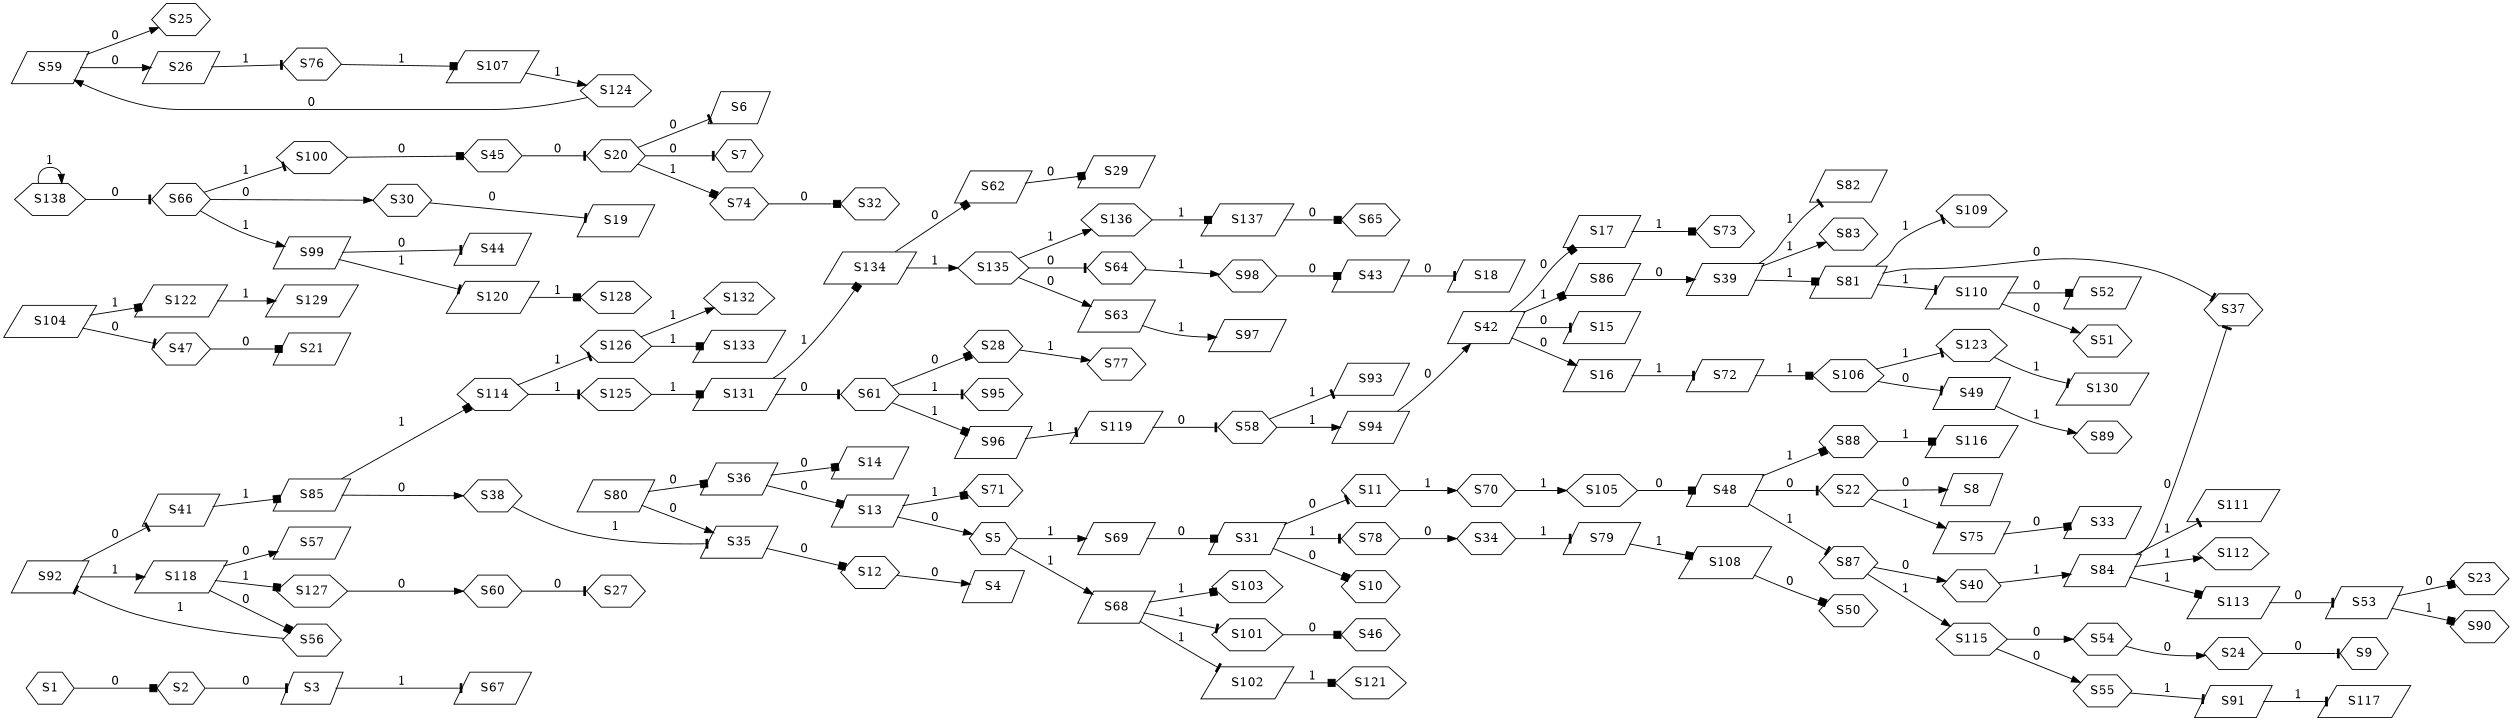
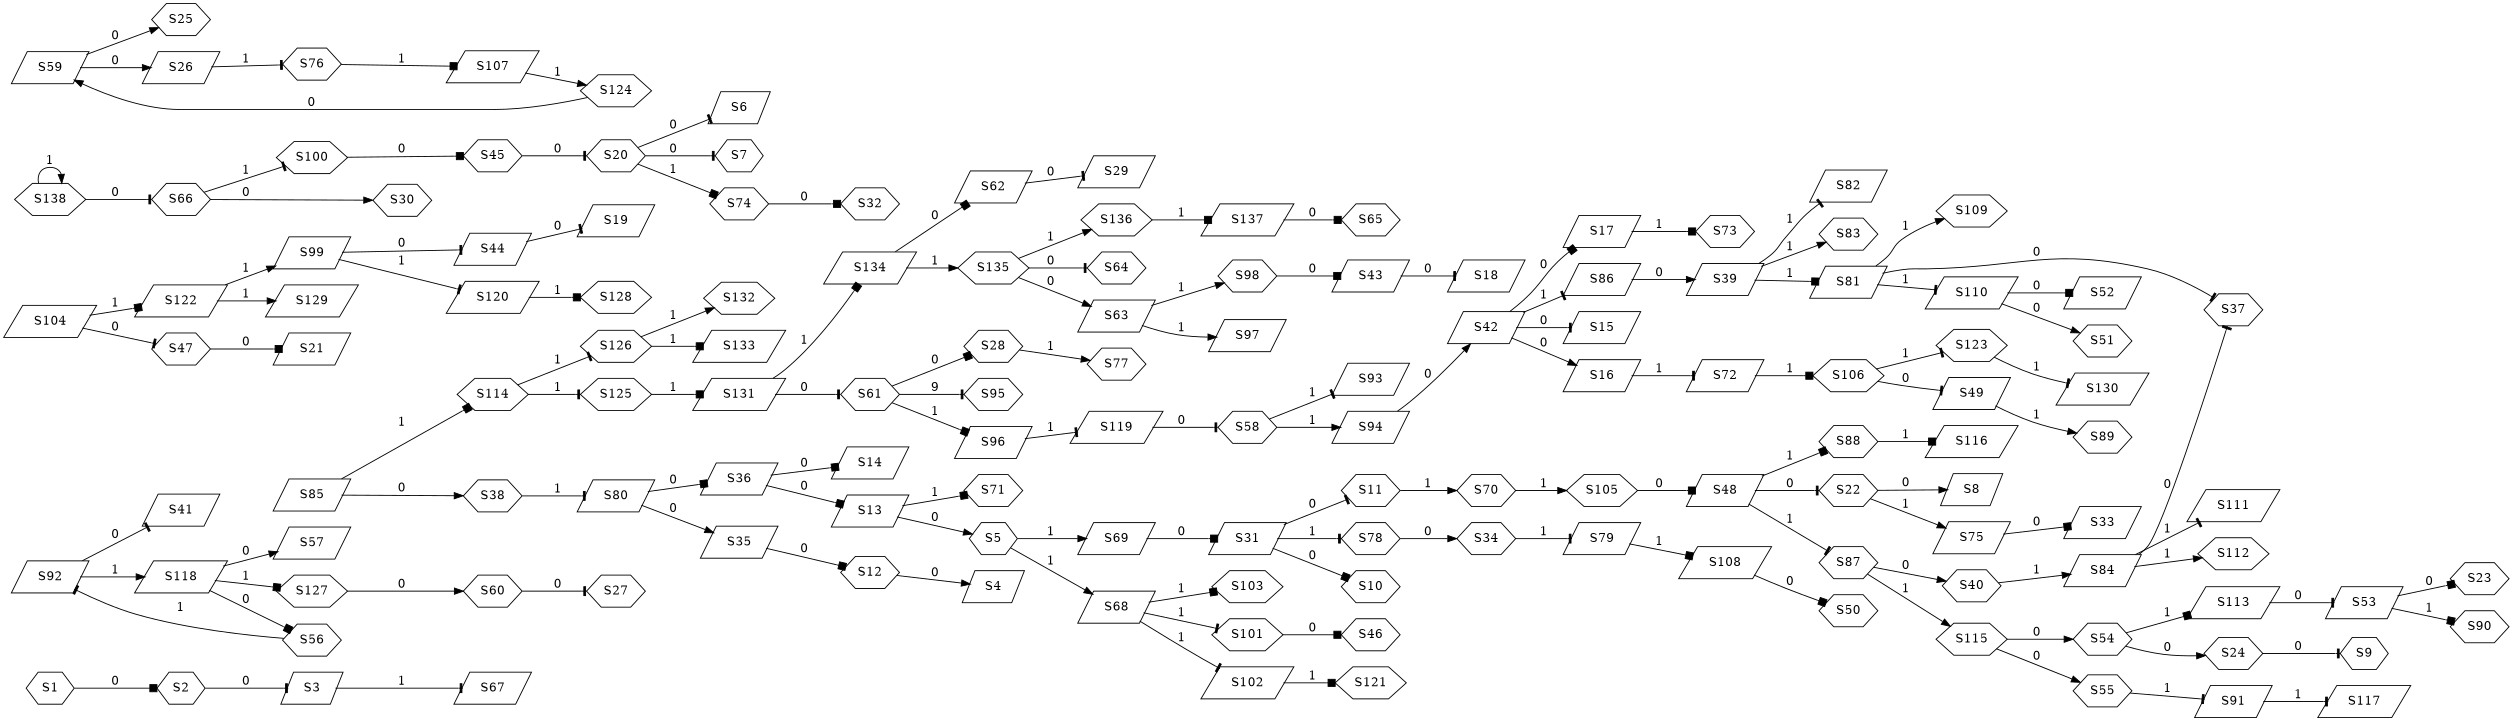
(1053, 180) -> (1053, 180)
(506, 210) -> (552, 236)
(237, 230) -> (246, 277)
(1904, 238) -> (1904, 238)
(1178, 272) -> (1183, 296)
(1542, 304) -> (1542, 304)
(936, 388) -> (936, 388)
(242, 503) -> none
(605, 538) -> (552, 496)
(2161, 585) -> (2154, 625)
